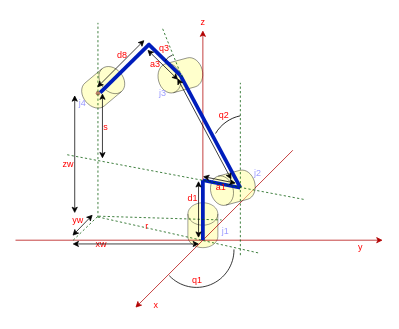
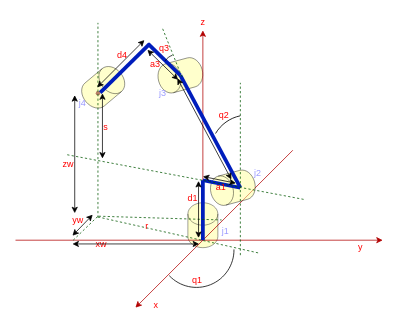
(122, 56) -> (122, 56)
